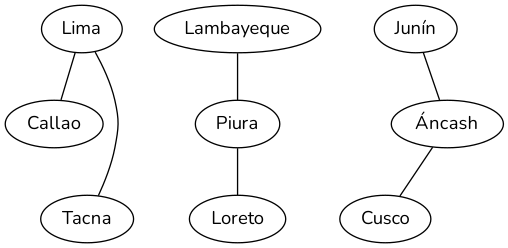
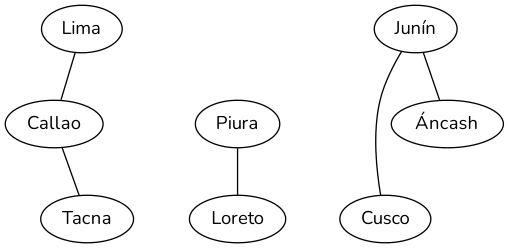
(238, 29) -> none
(118, 123) -> (71, 172)
(416, 172) -> (377, 121)
